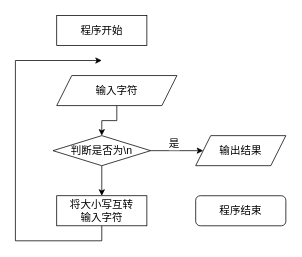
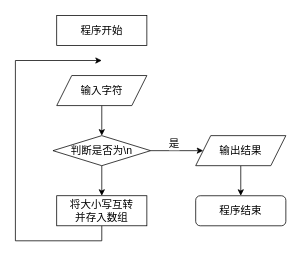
(117, 90) -> (102, 90)
none -> (240, 177)
(102, 210) -> (102, 210)
